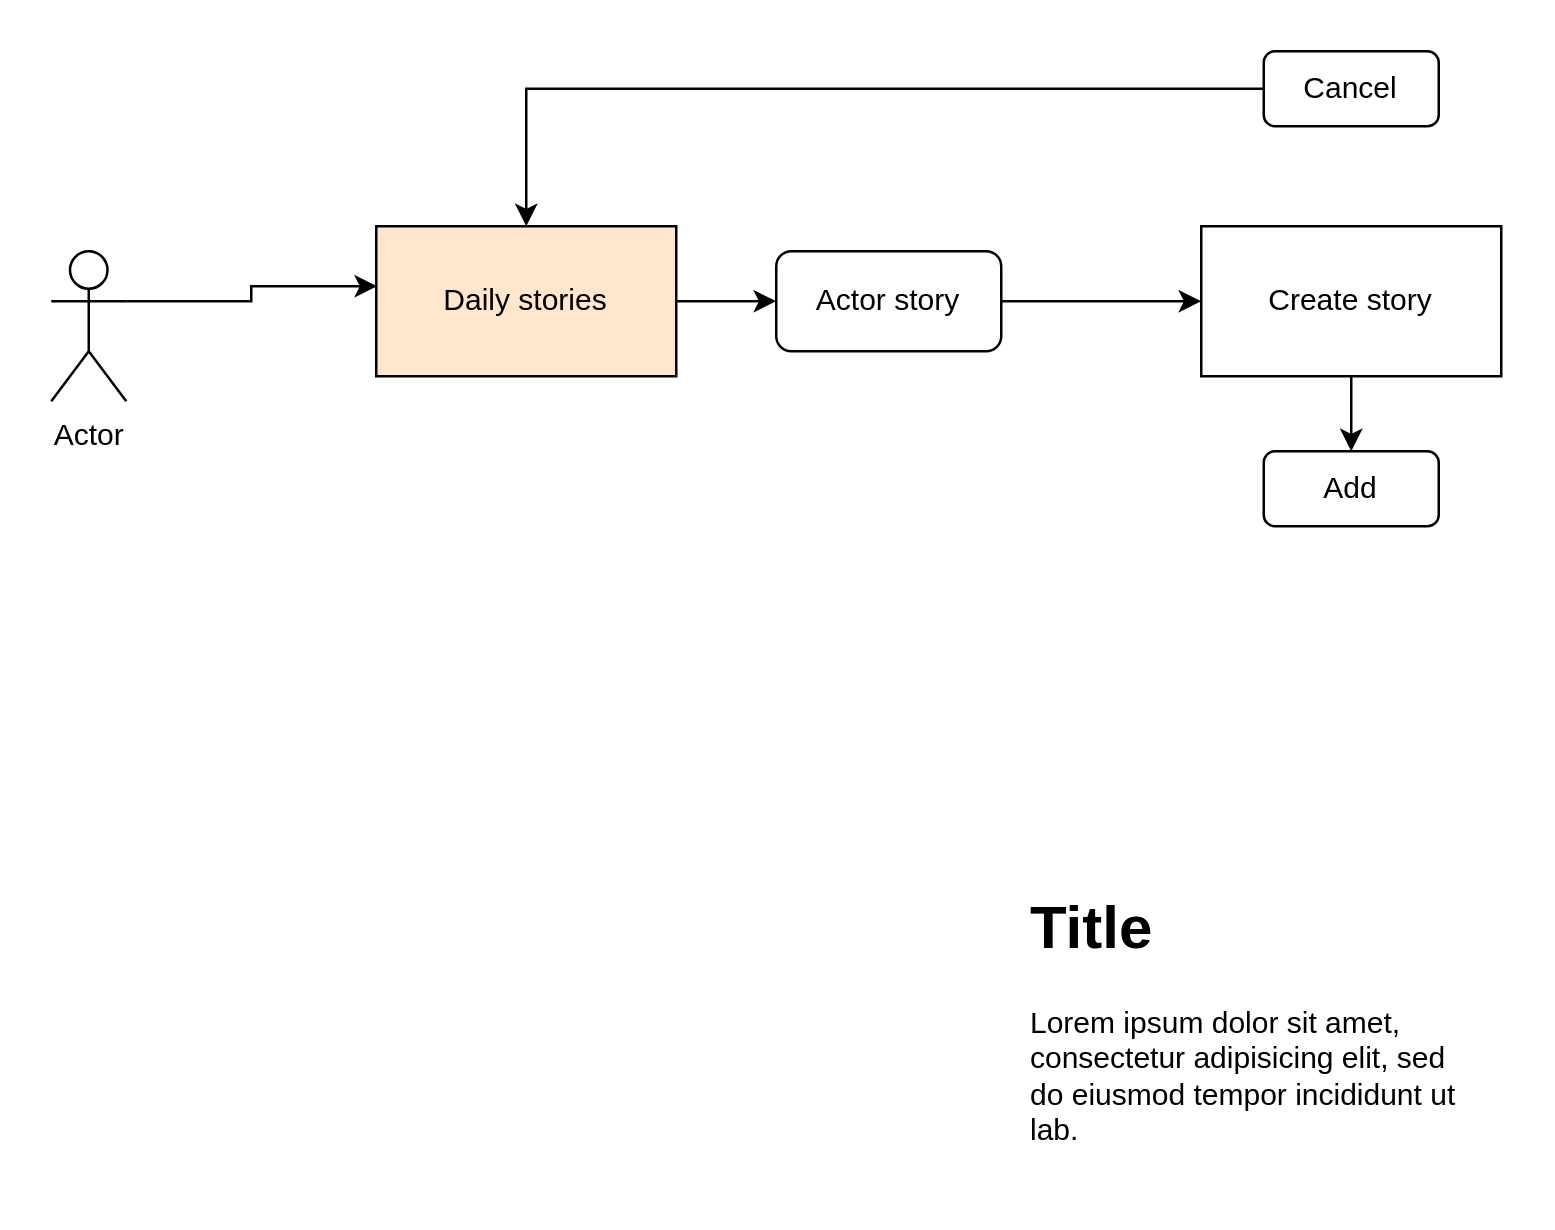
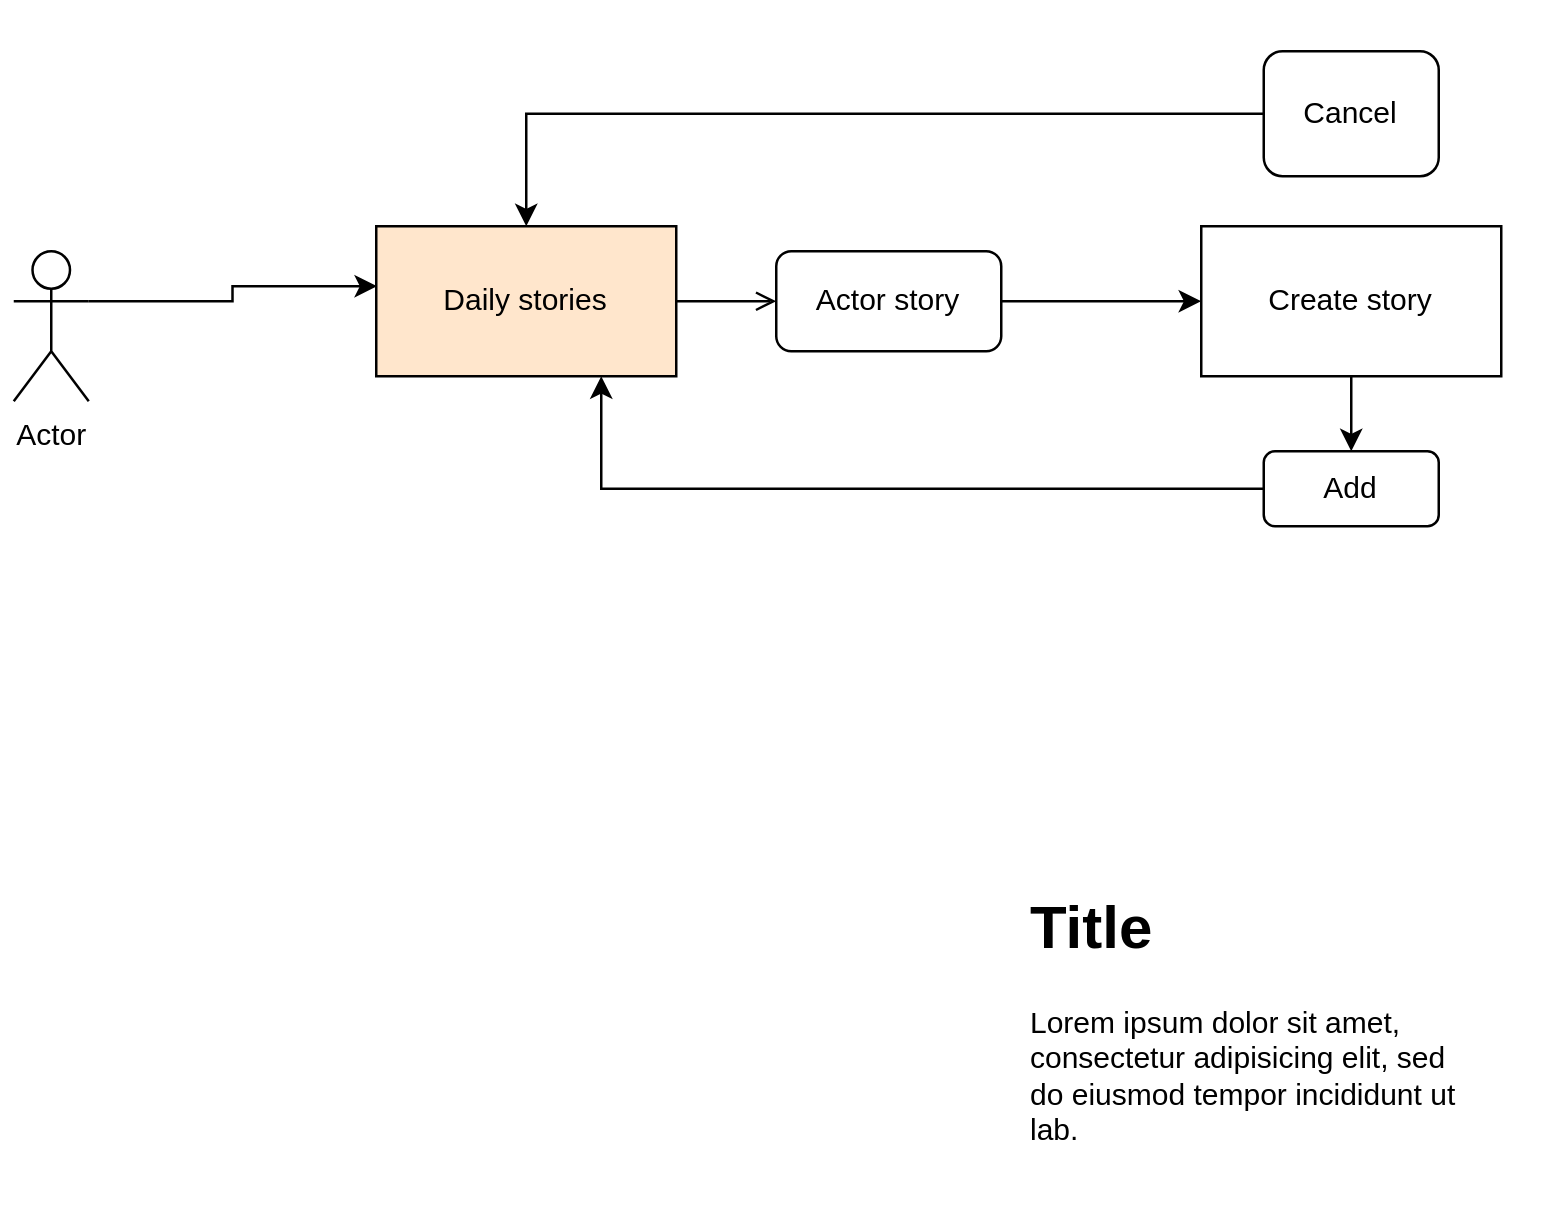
(1351, 89) -> (1351, 114)
(758, 301) -> (762, 301)
(89, 326) -> (51, 326)
none -> (884, 489)
